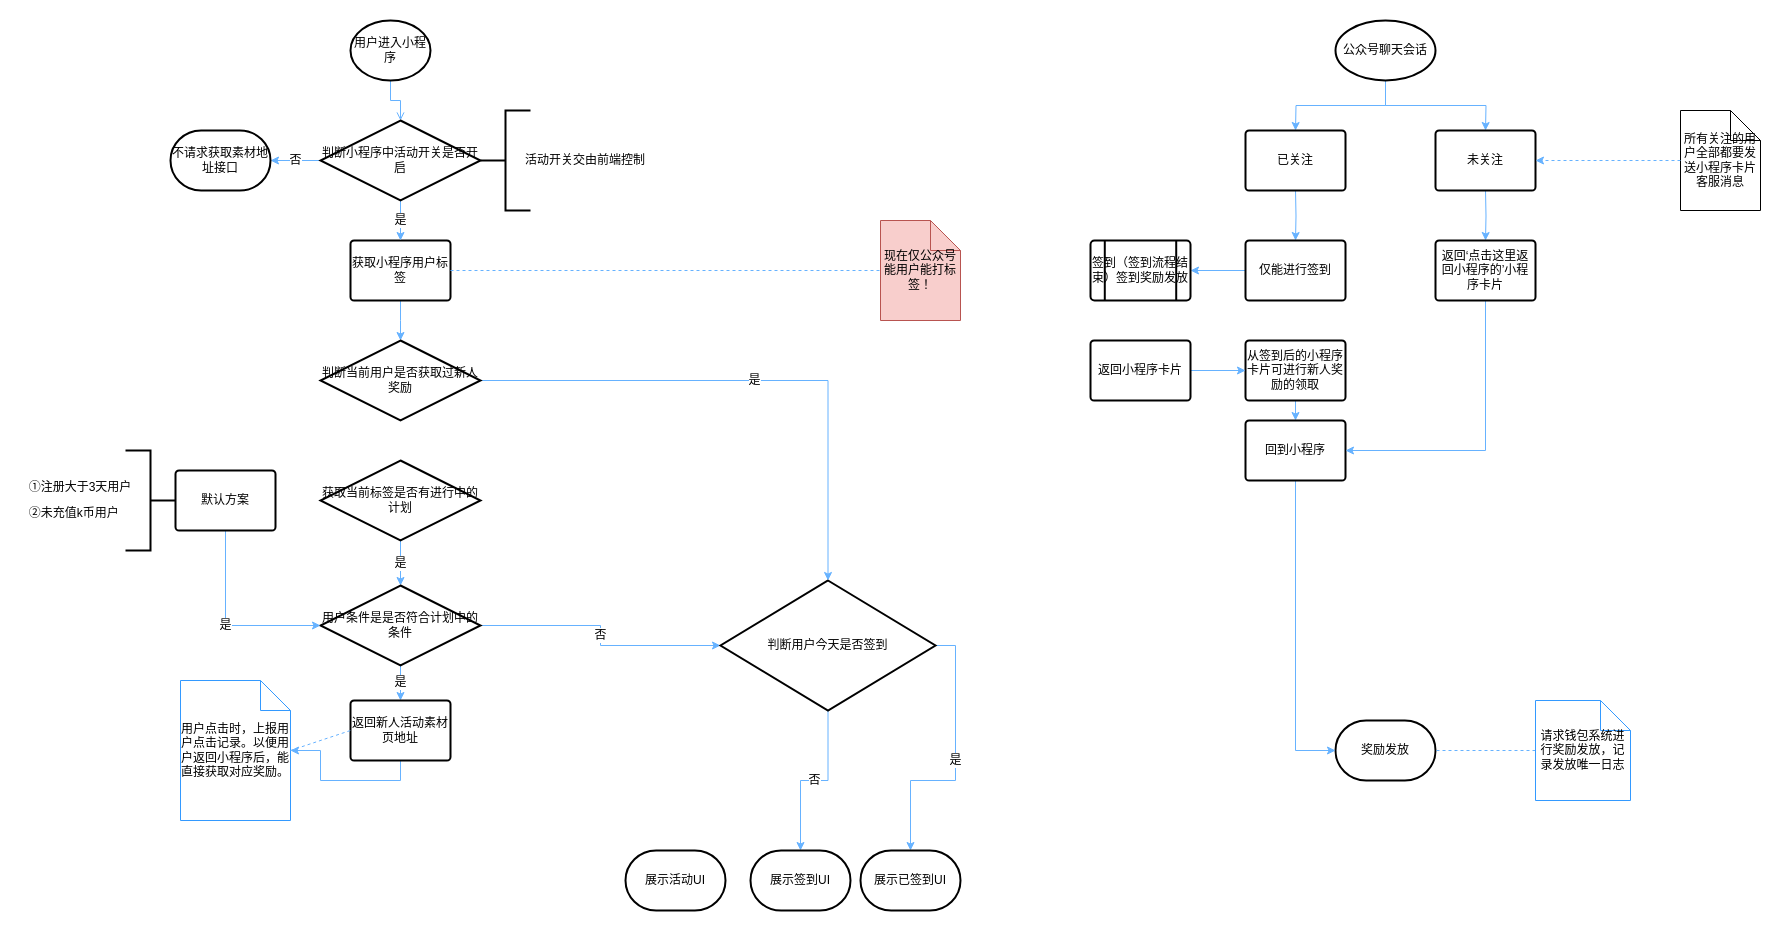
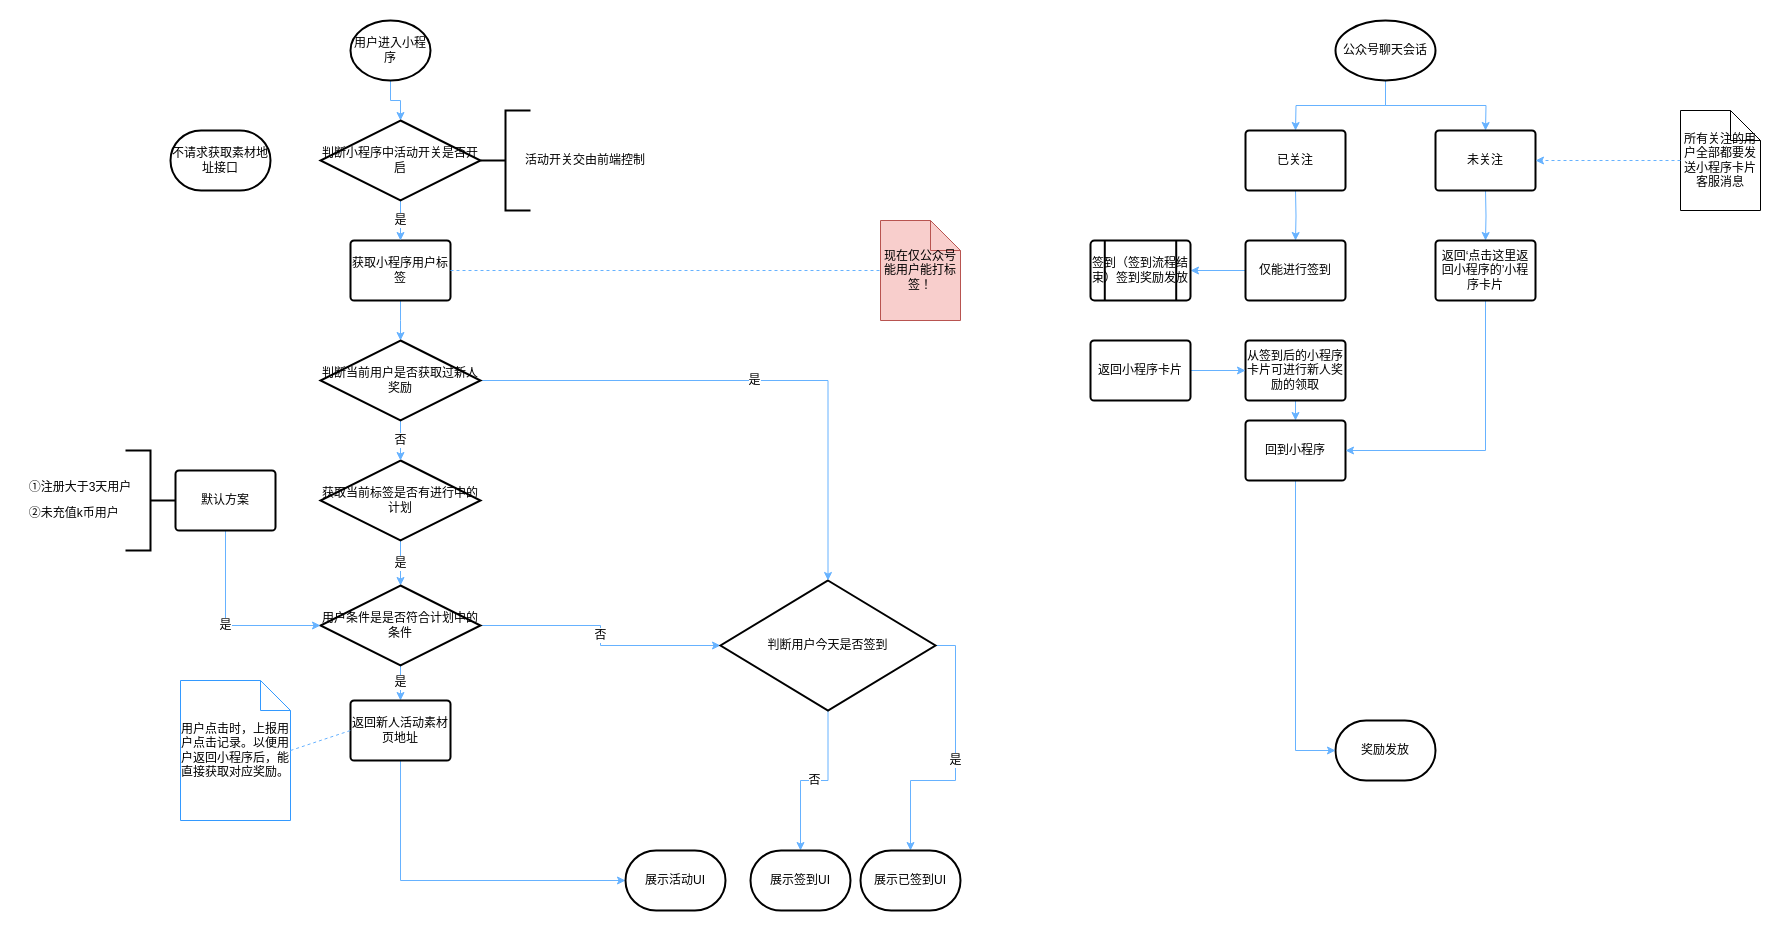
(401, 114) -> (401, 112)
(298, 161) -> none
none -> (401, 437)
(1486, 751) -> none
(1583, 751) -> none
(336, 781) -> (458, 881)
